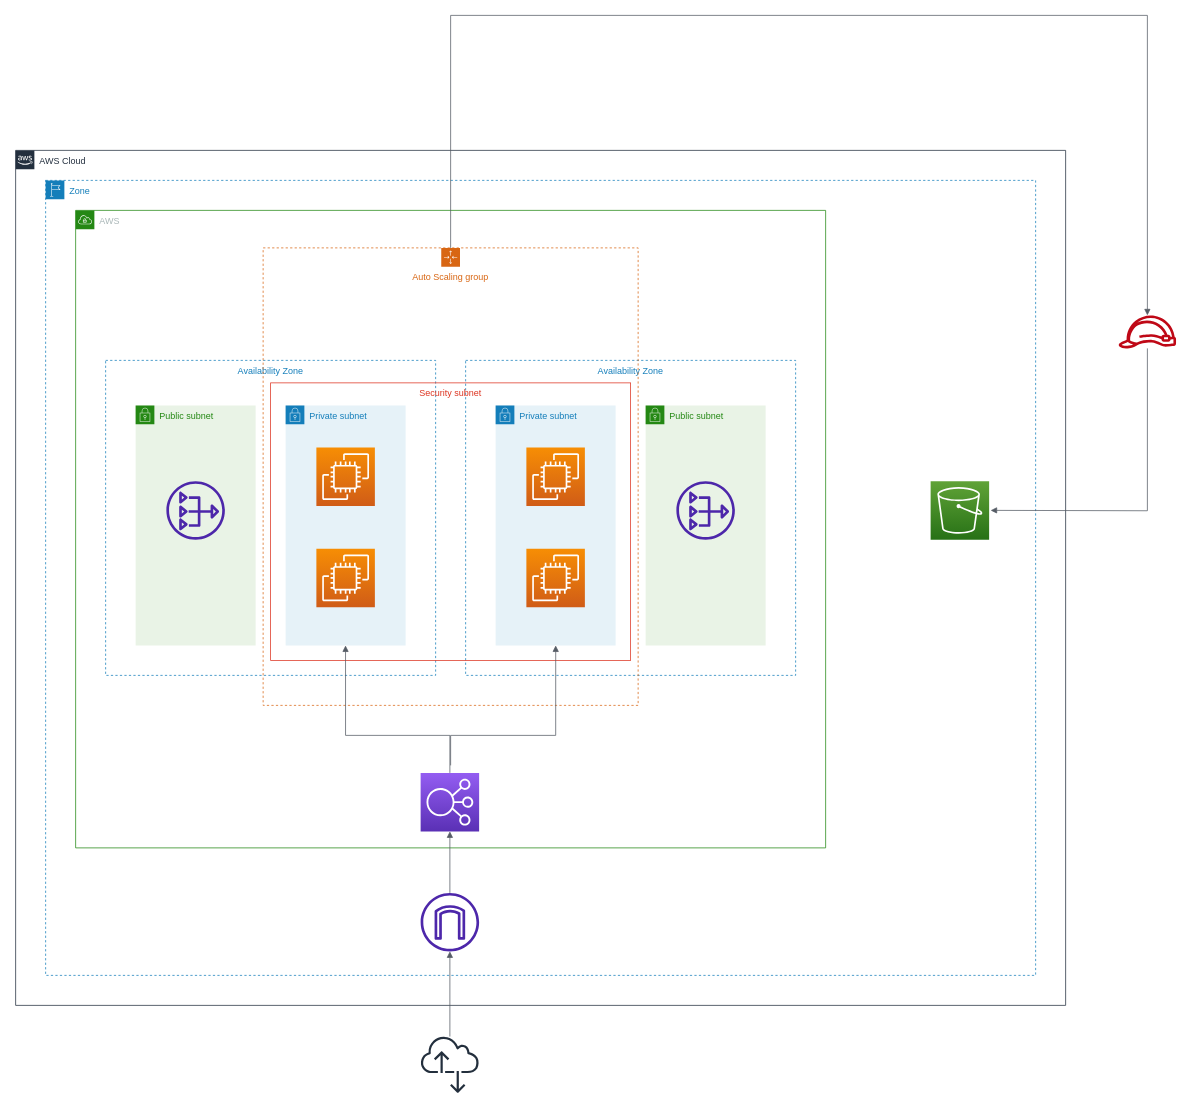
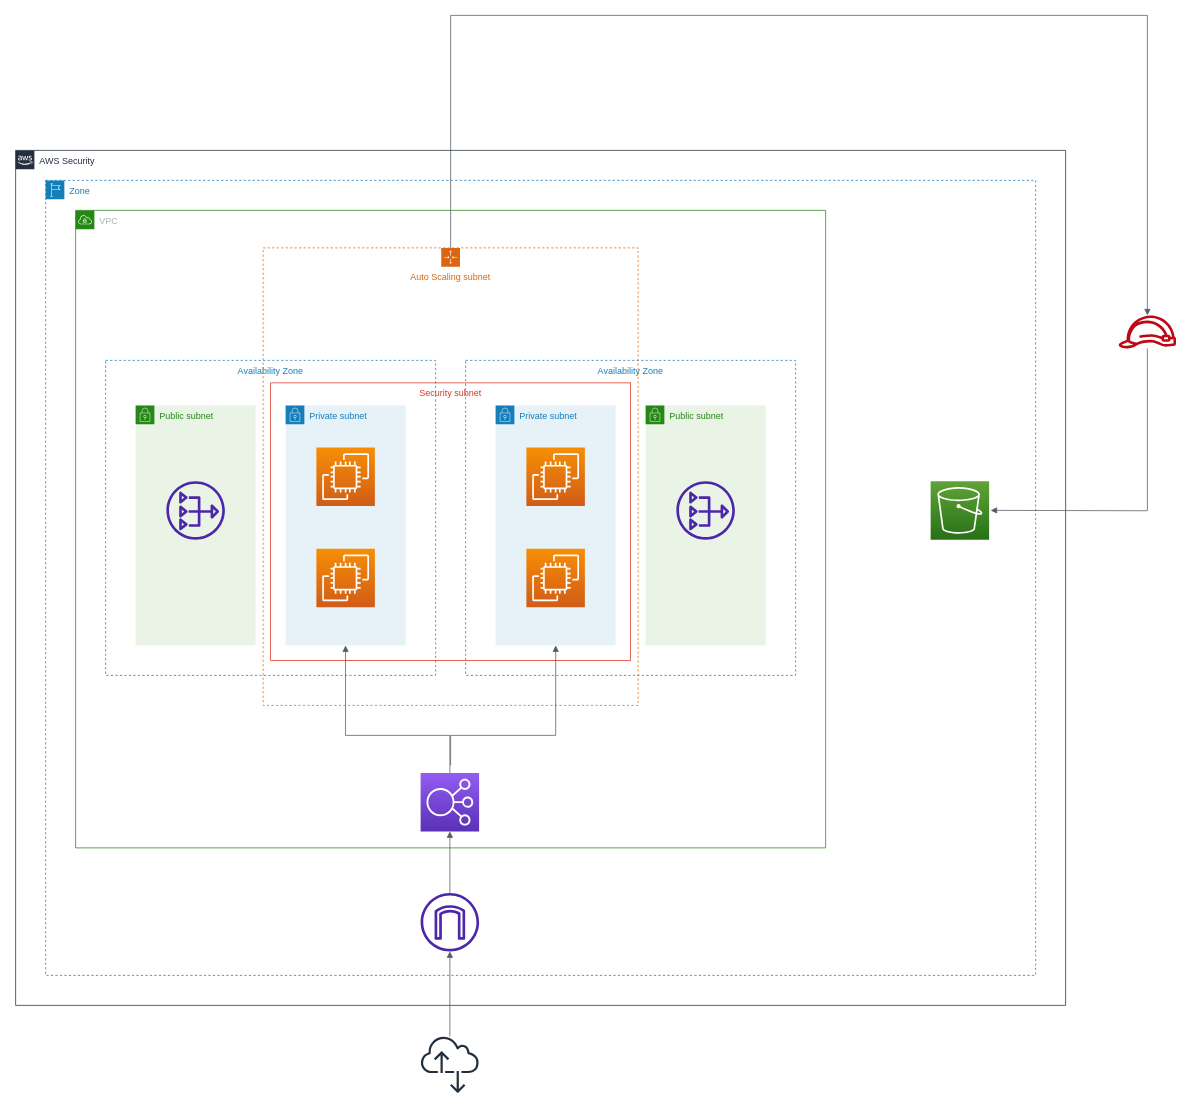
(60, 161) -> (67, 161)
(107, 221) -> (107, 221)
(450, 277) -> (450, 277)
